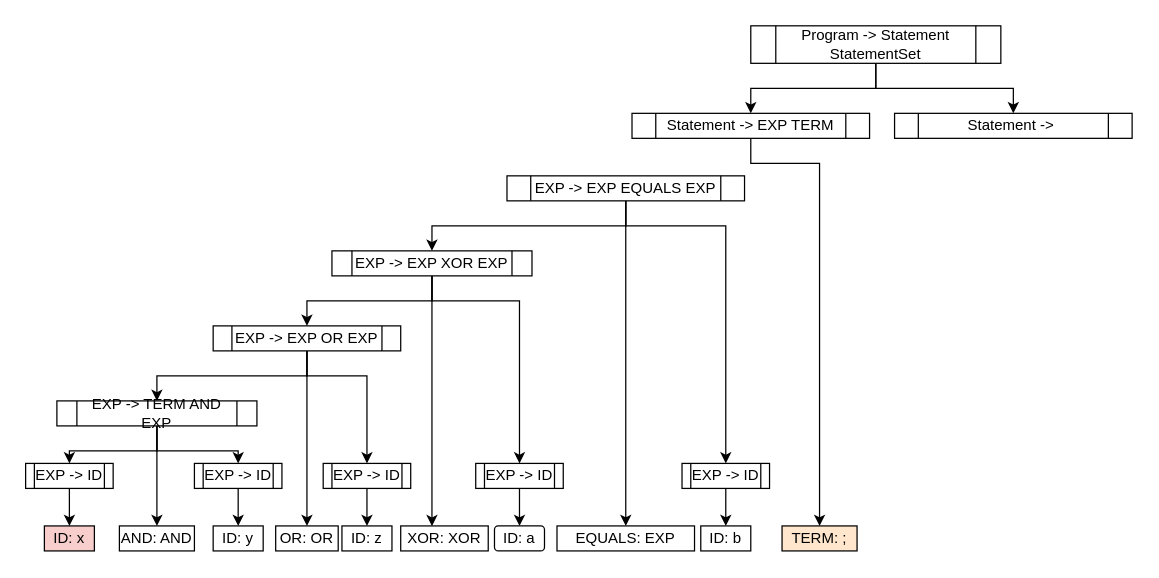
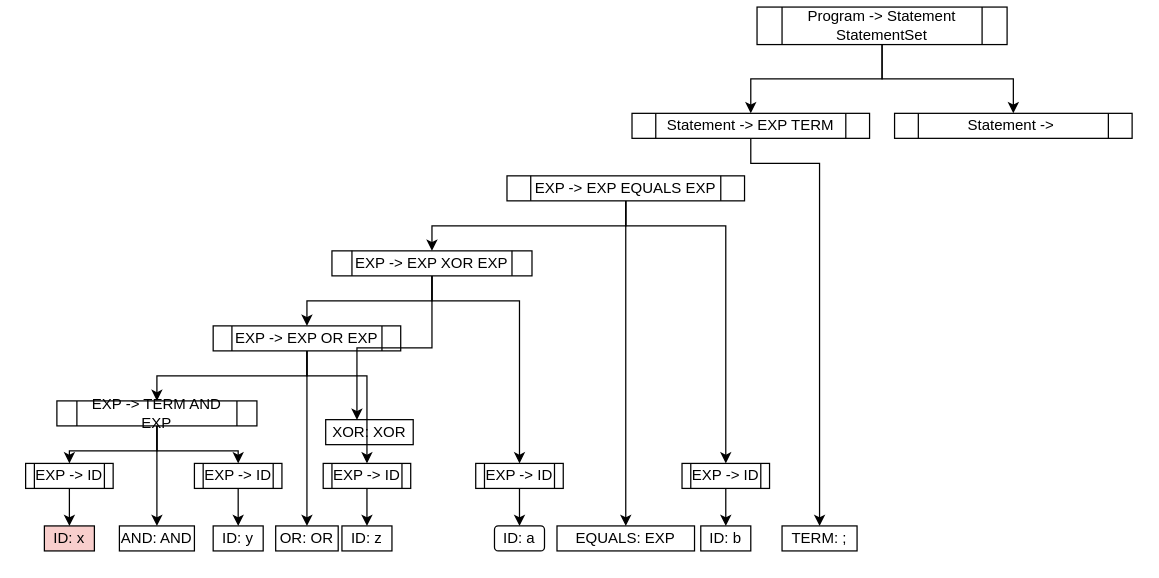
(876, 44) -> (882, 26)
(444, 538) -> (369, 432)
(819, 538) -> (819, 538)
